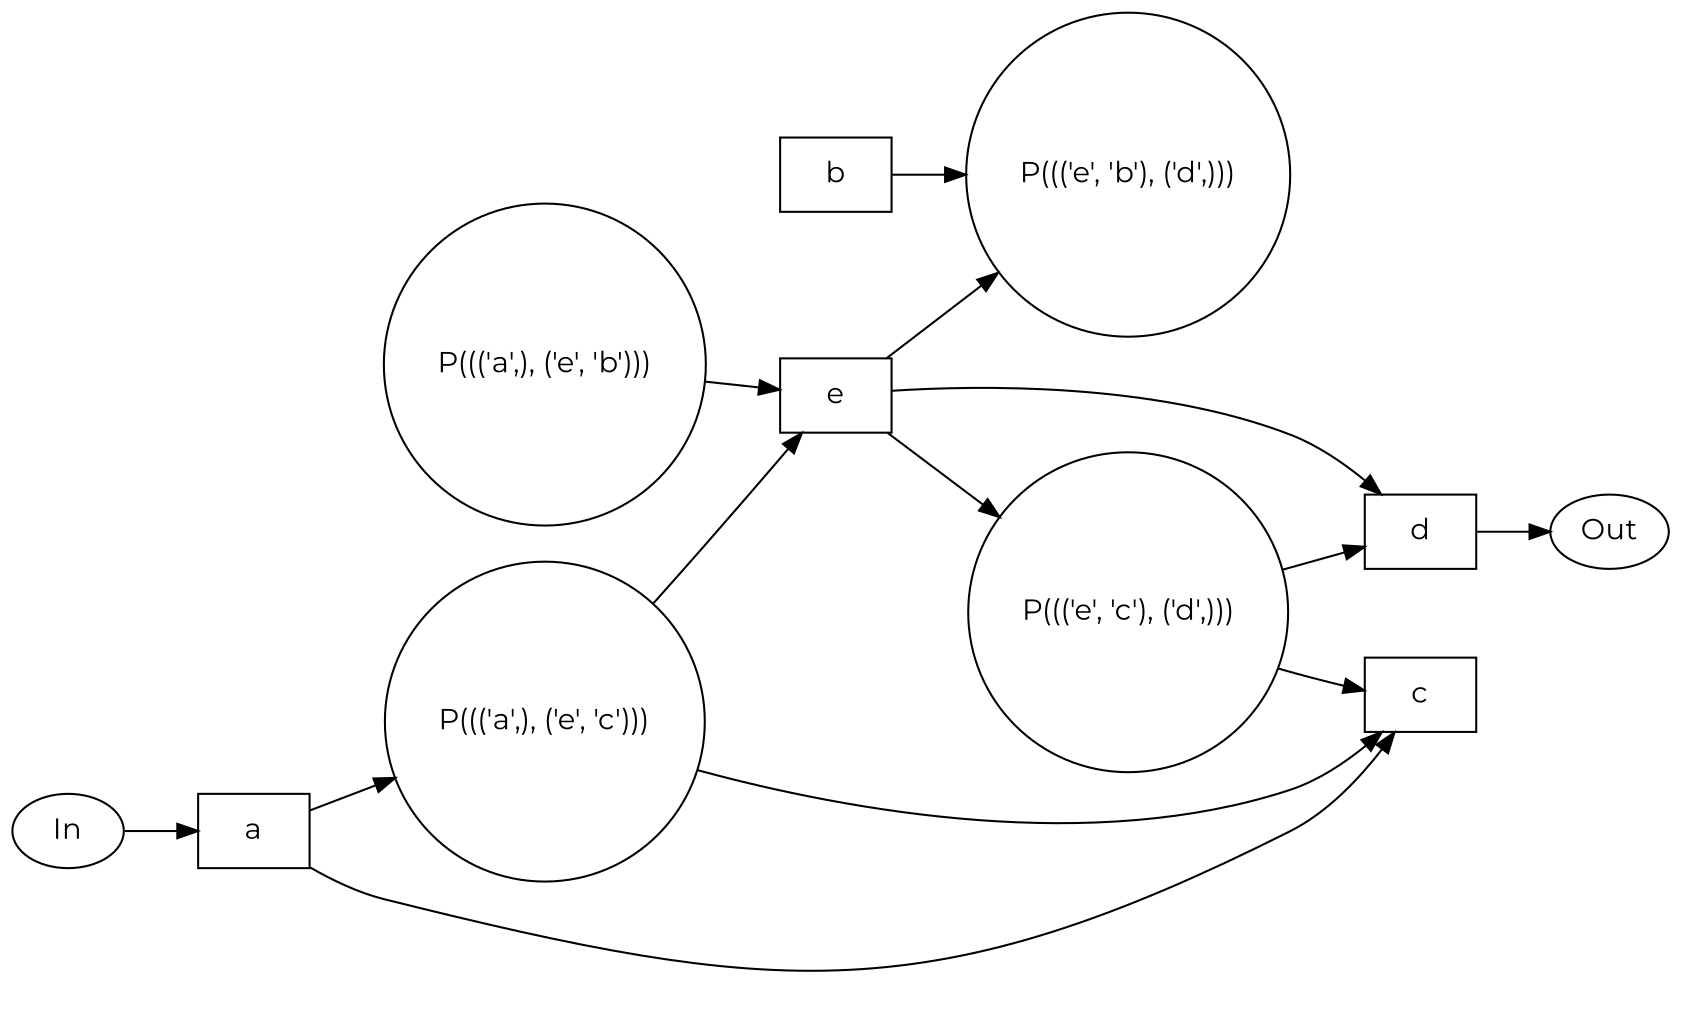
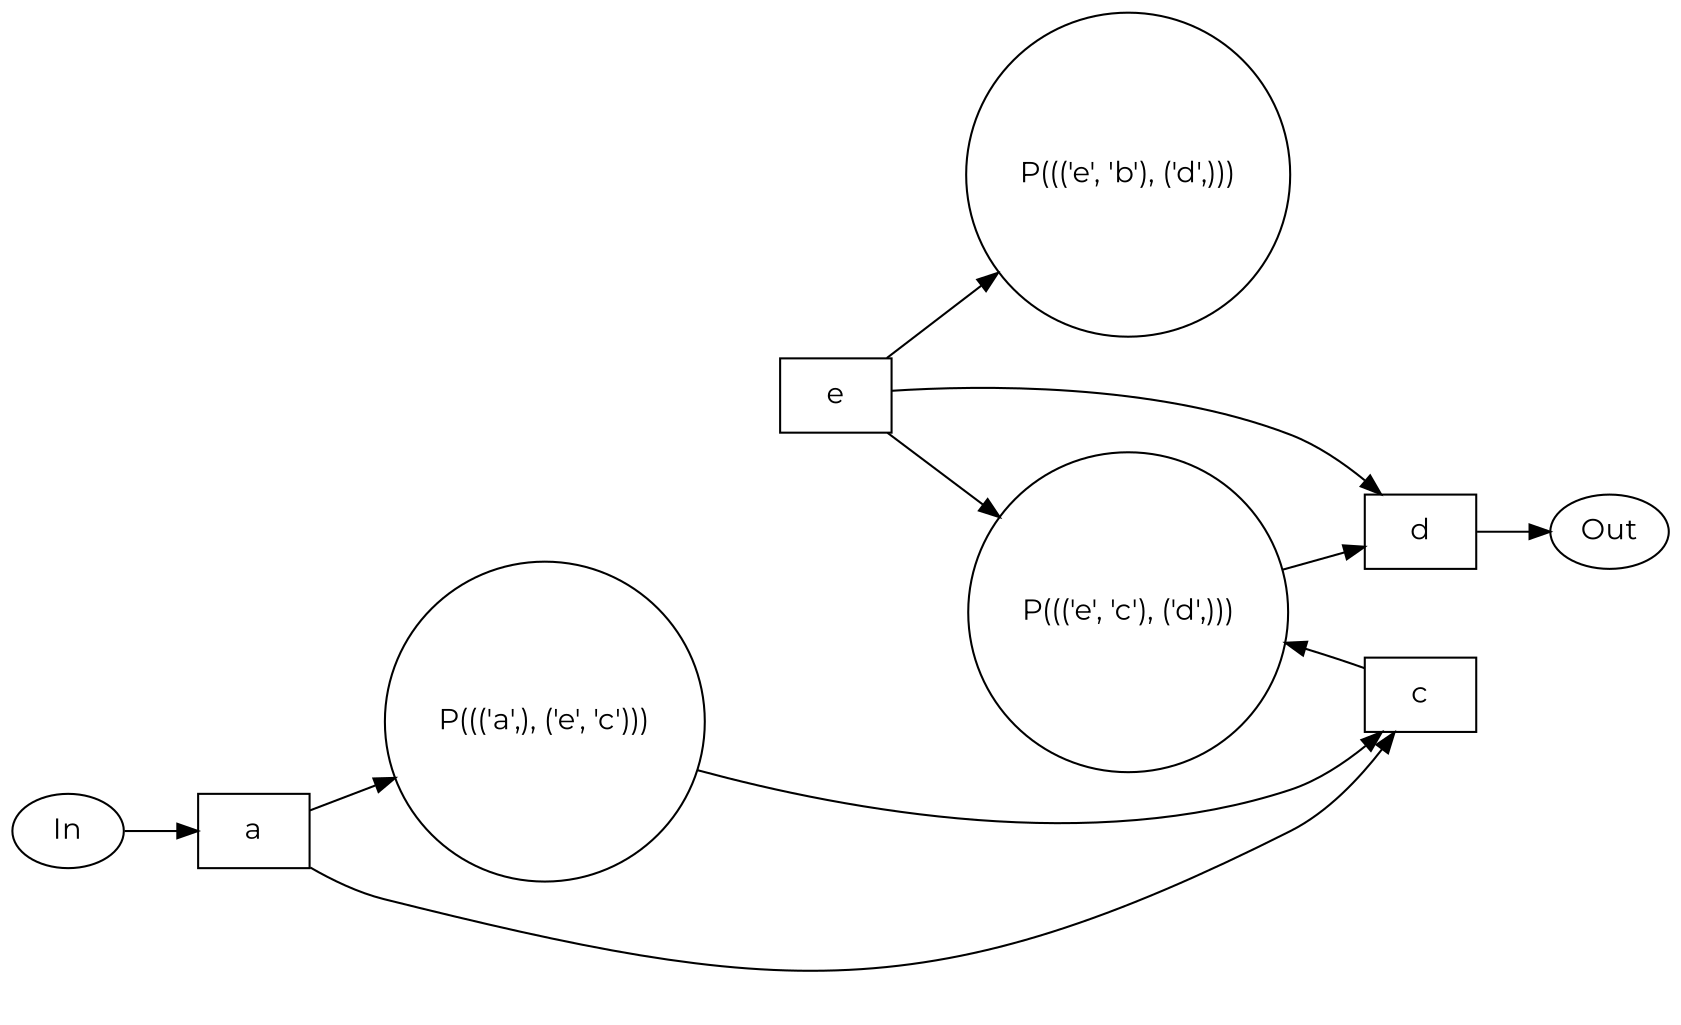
(836, 175) -> none
(545, 365) -> none
(721, 527) -> none
(1311, 677) -> (1335, 658)
